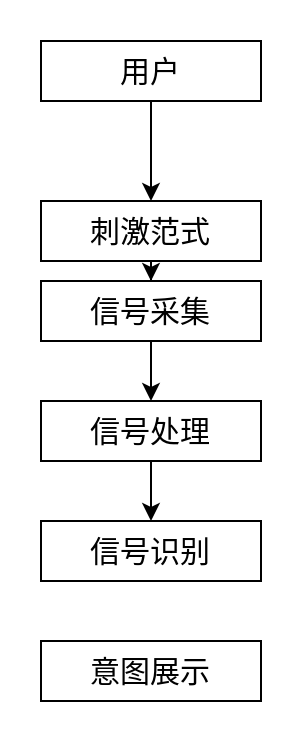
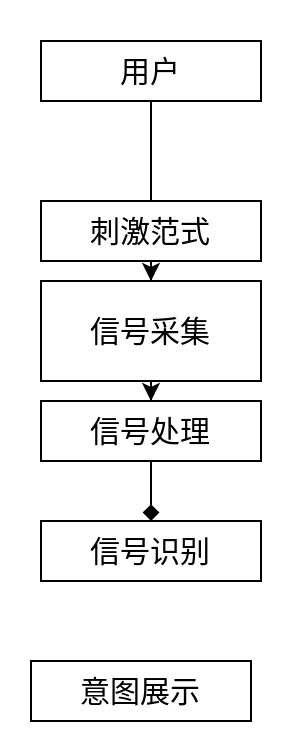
(151, 186) -> (151, 191)
(151, 311) -> (151, 331)
(151, 506) -> (151, 505)
(151, 671) -> (141, 691)
